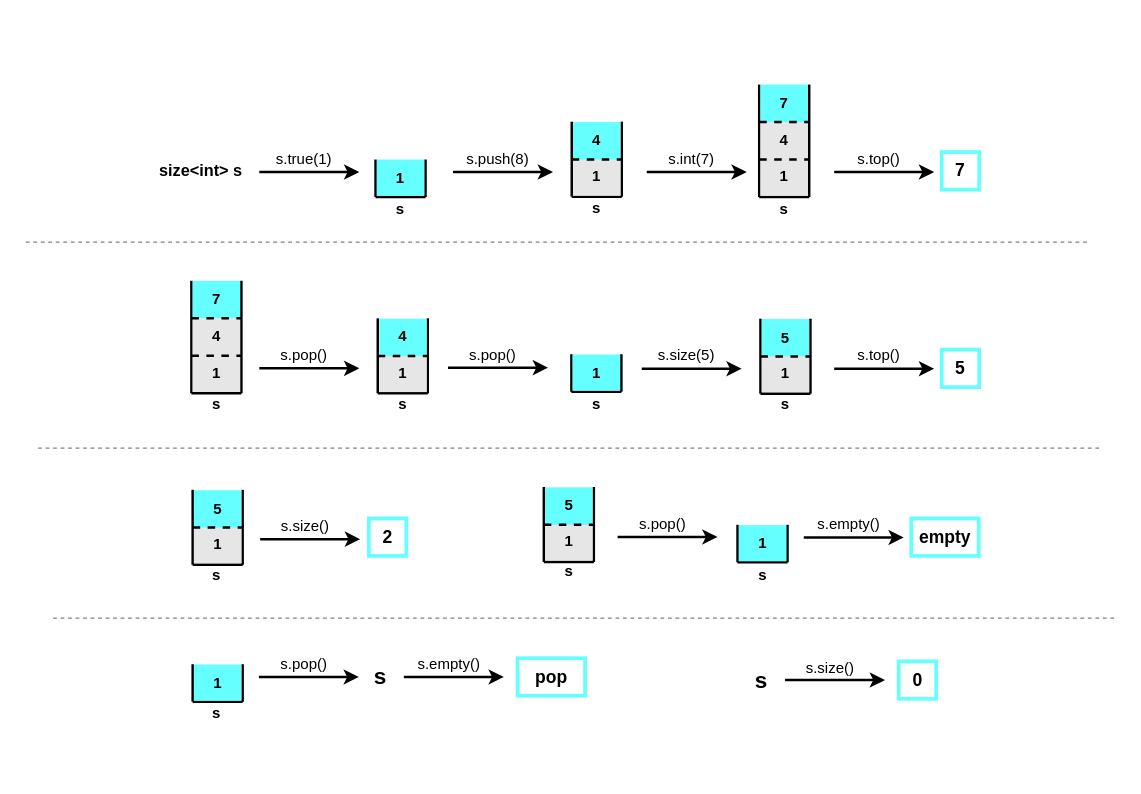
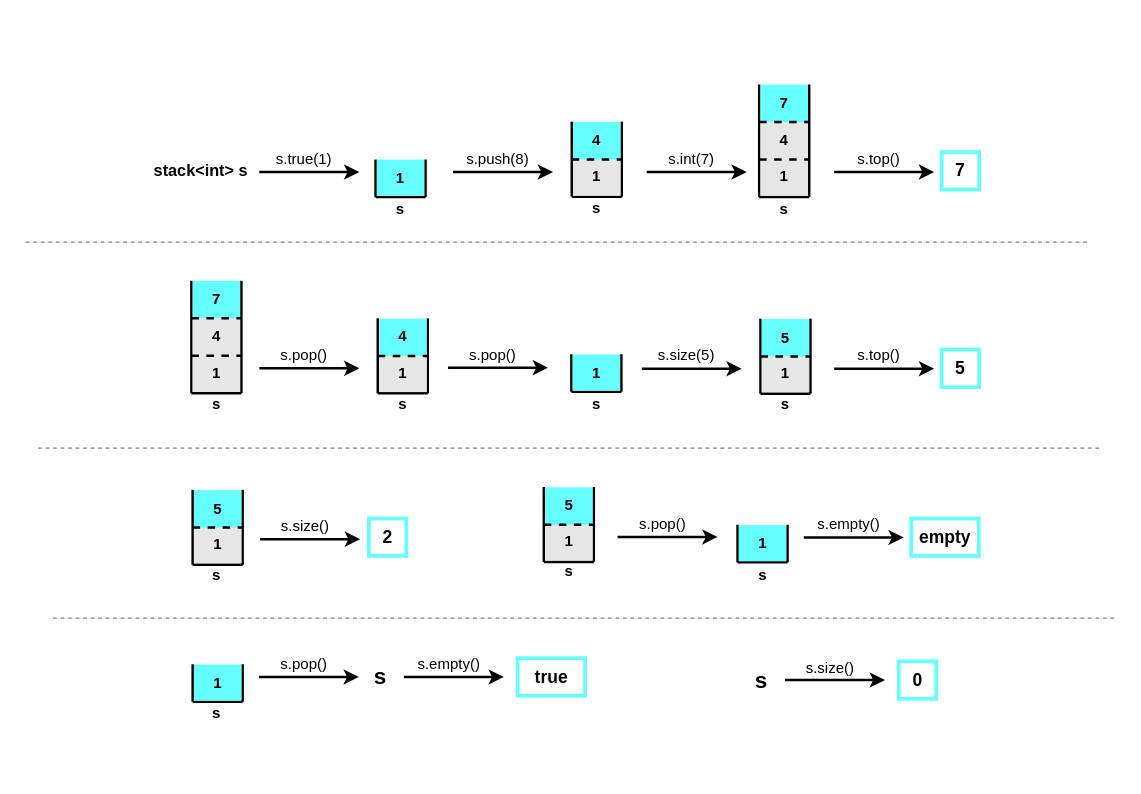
(201, 171) -> (201, 171)
(552, 677) -> (552, 677)
